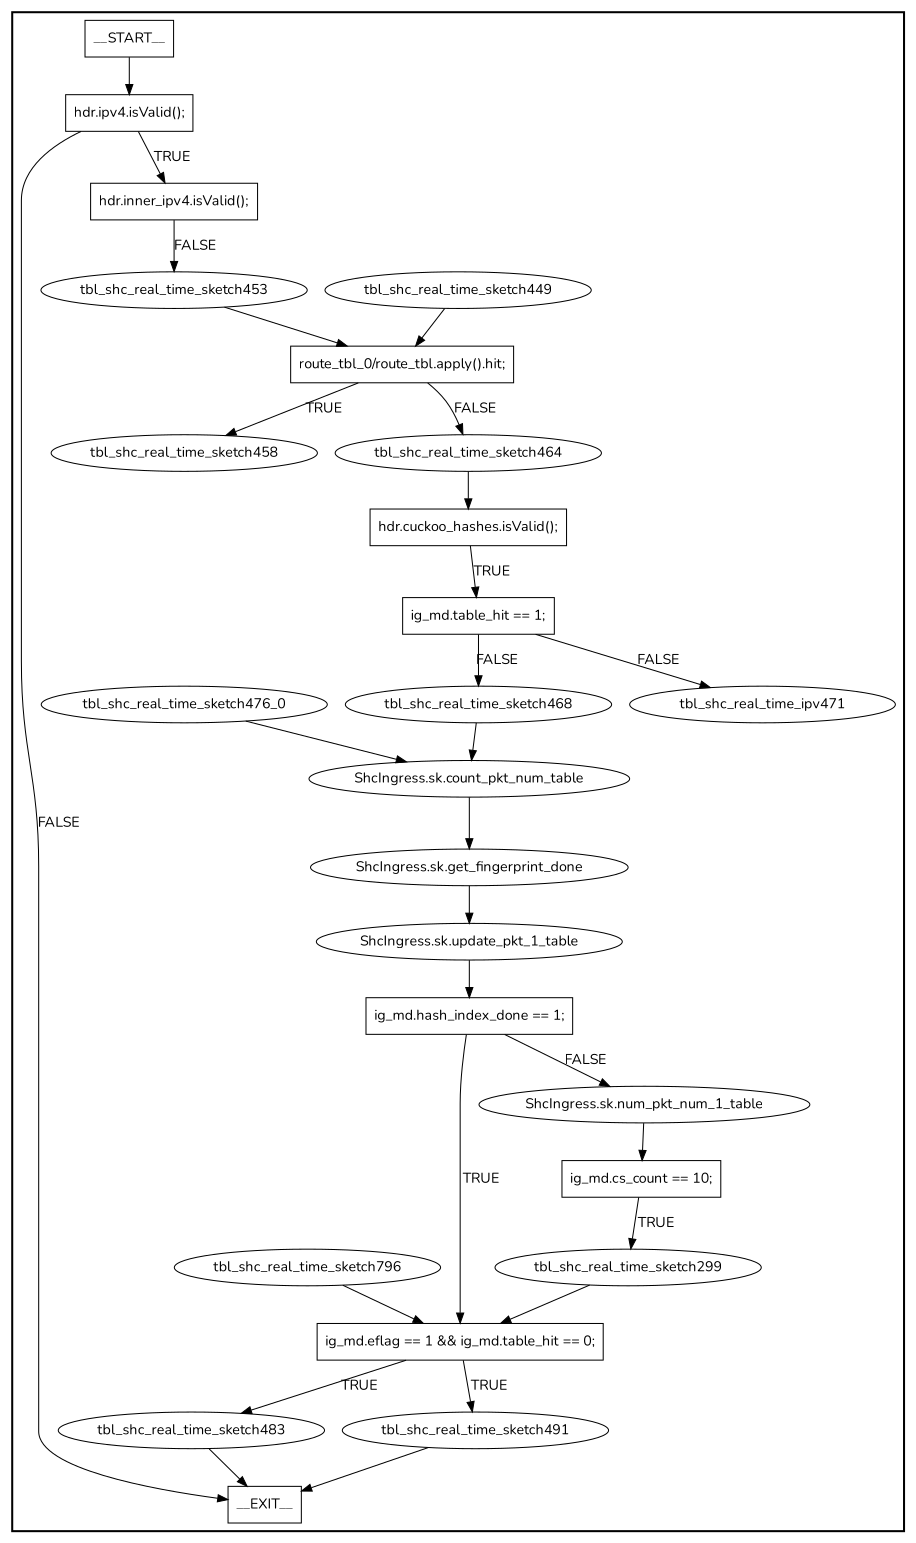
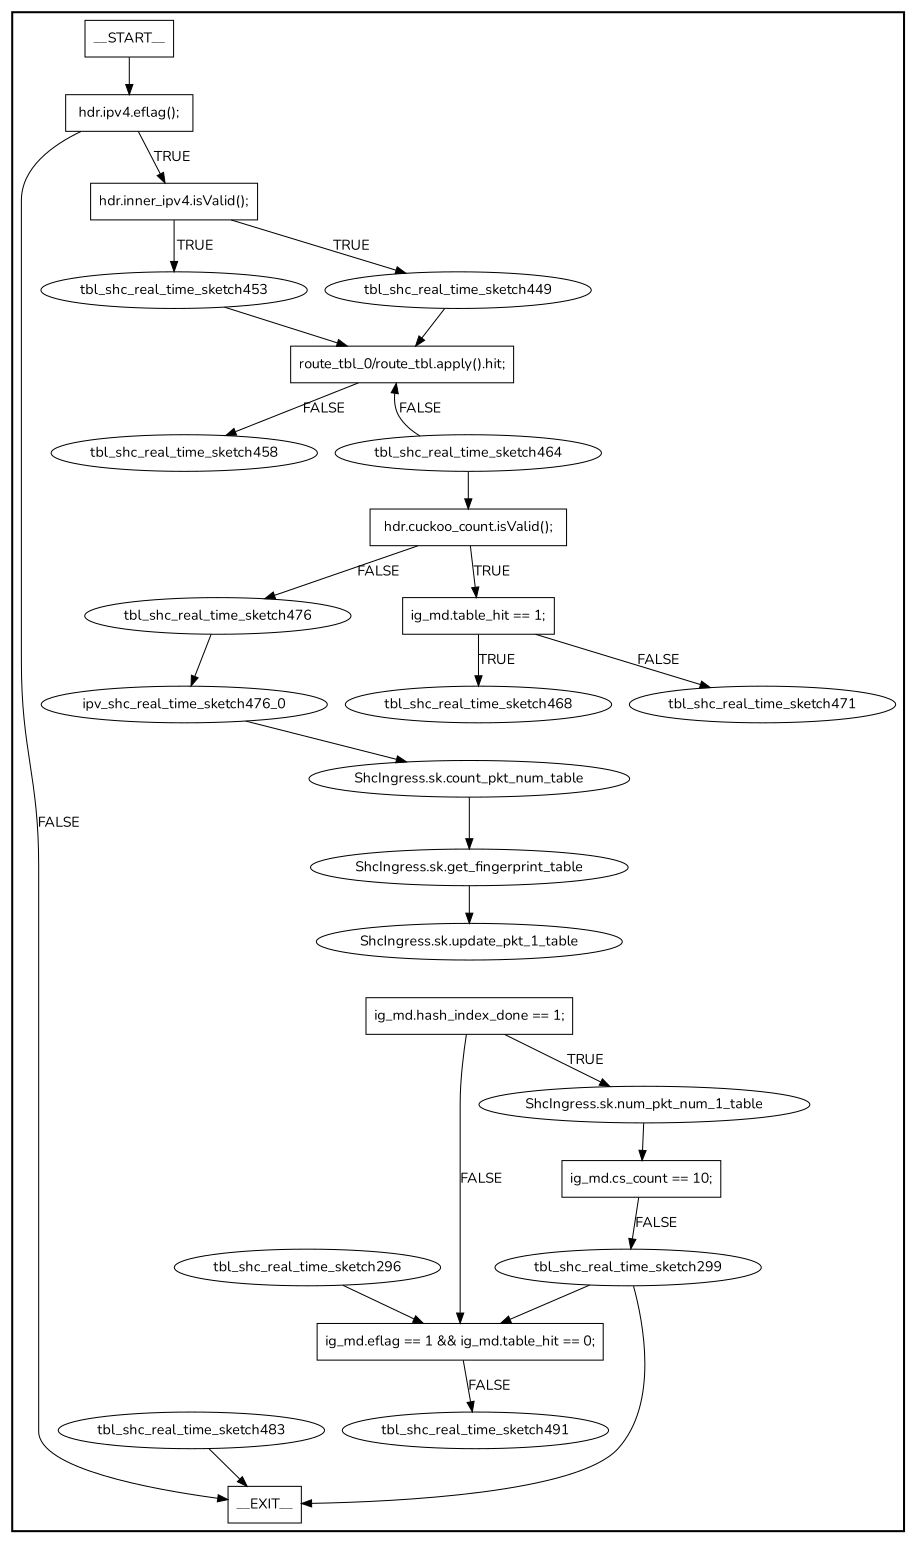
(129, 113) -> (129, 113)
none -> (314, 245)
(195, 246) -> (195, 246)
(446, 402) -> (401, 419)
(324, 409) -> (324, 409)
(468, 527) -> (468, 527)
none -> (218, 616)
(497, 660) -> (497, 660)
(184, 704) -> (184, 704)
(763, 704) -> (763, 704)
(475, 737) -> none
(469, 867) -> (469, 867)
(469, 974) -> none
(586, 1060) -> (586, 1060)
(482, 1179) -> (482, 1179)
(657, 1223) -> (657, 1223)
(307, 1267) -> (307, 1267)
(329, 1385) -> none
(490, 1386) -> (490, 1386)
(370, 1468) -> (553, 1479)
